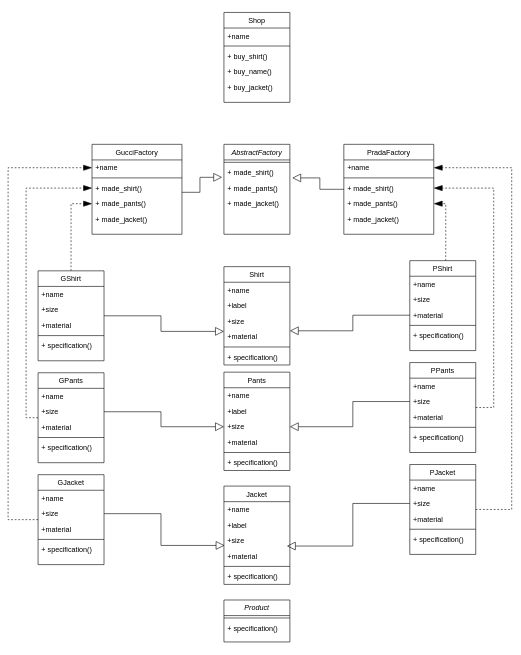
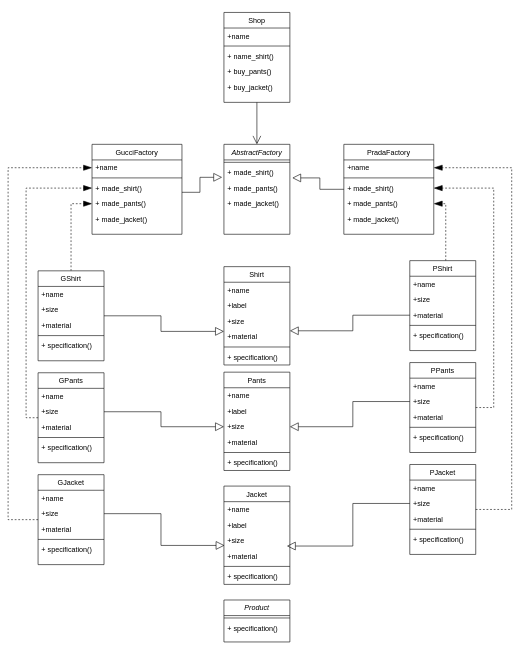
(252, 56) -> (254, 56)
(251, 72) -> (253, 72)
none -> (257, 124)
